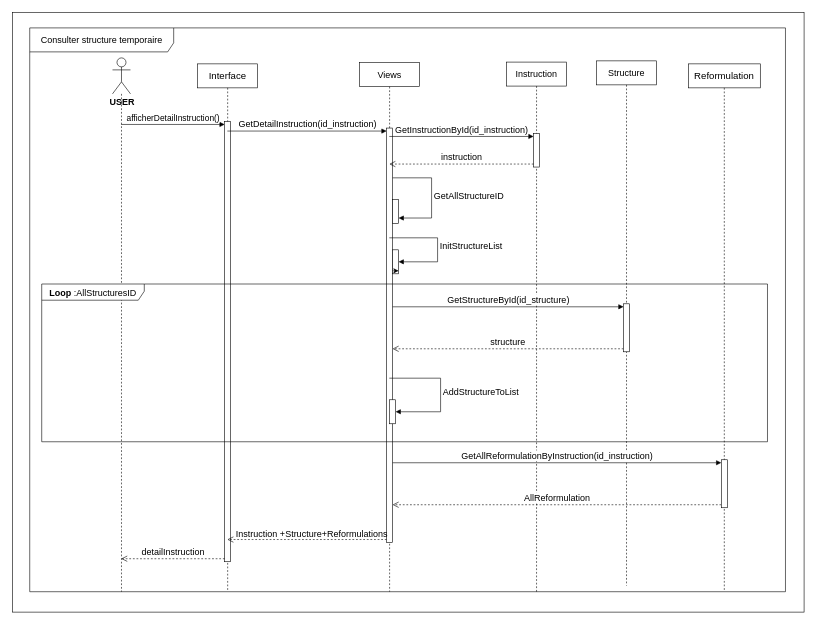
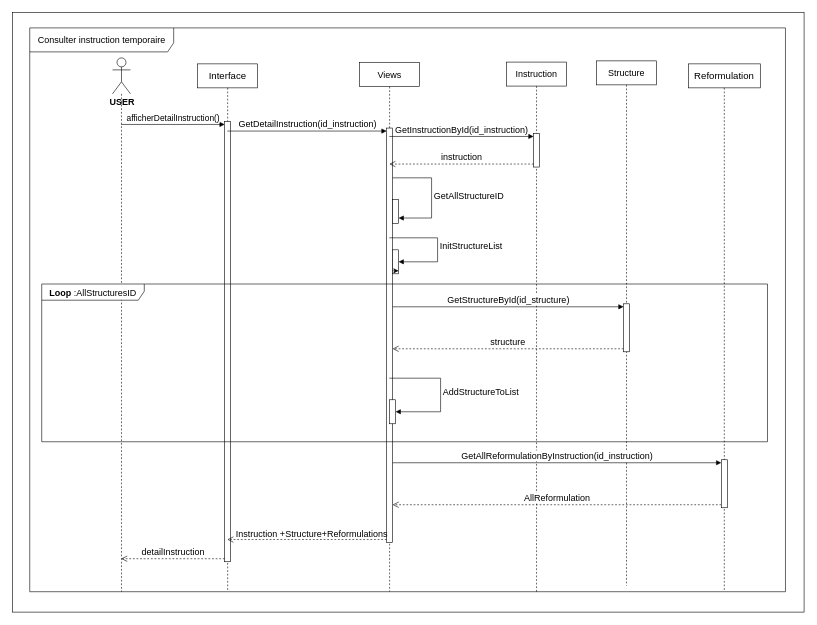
(102, 40) -> (102, 40)
